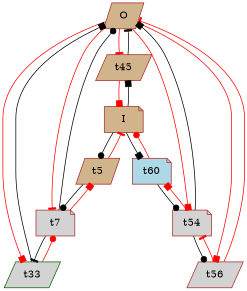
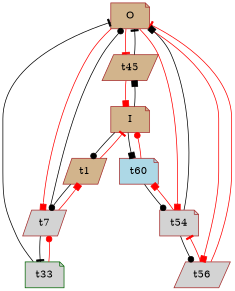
(124, 16) -> (130, 16)
(63, 112) -> (64, 110)
(4, 113) -> none
(16, 127) -> (3, 119)
(98, 171) -> (85, 171)
(55, 223) -> (45, 223)
(32, 275) -> (45, 275)
